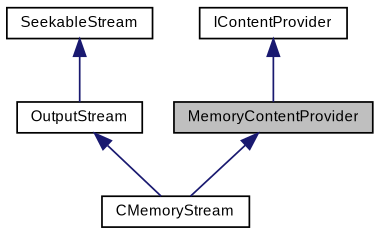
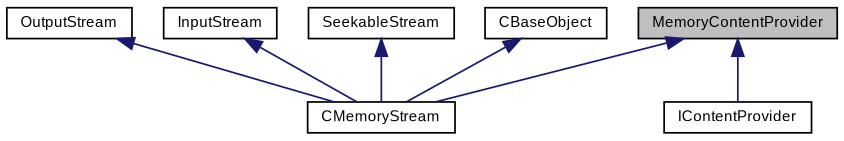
none -> (220, 23)
none -> (546, 23)
(80, 79) -> (381, 79)
(273, 79) -> (738, 79)
